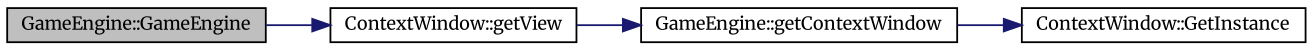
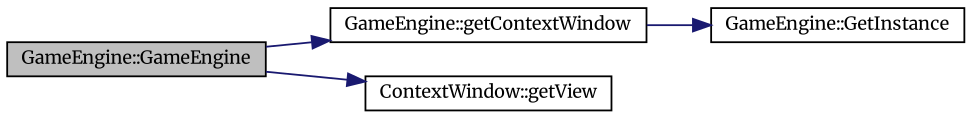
(600, 25) -> (289, 45)
(1164, 25) -> (838, 25)
